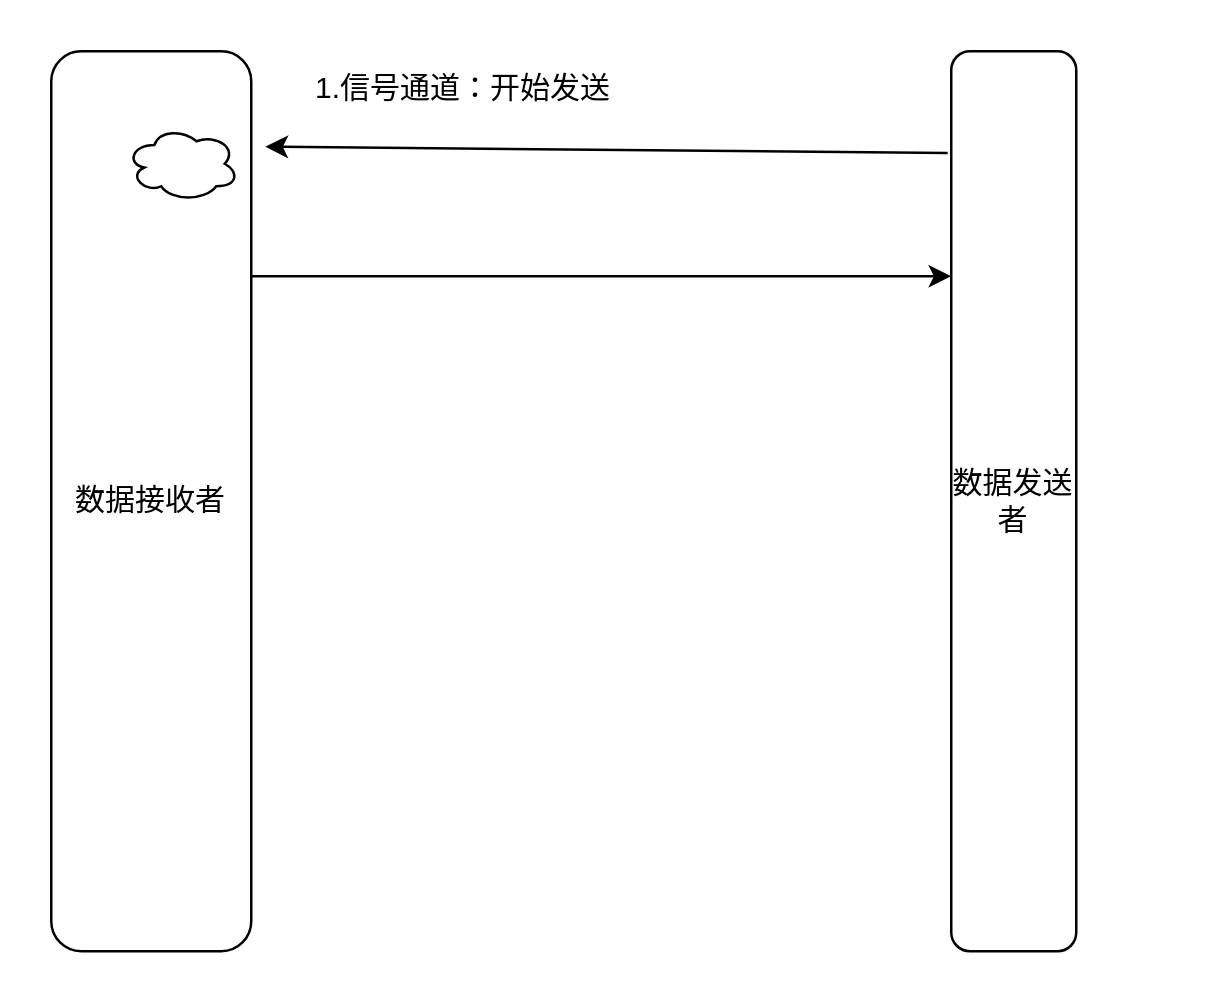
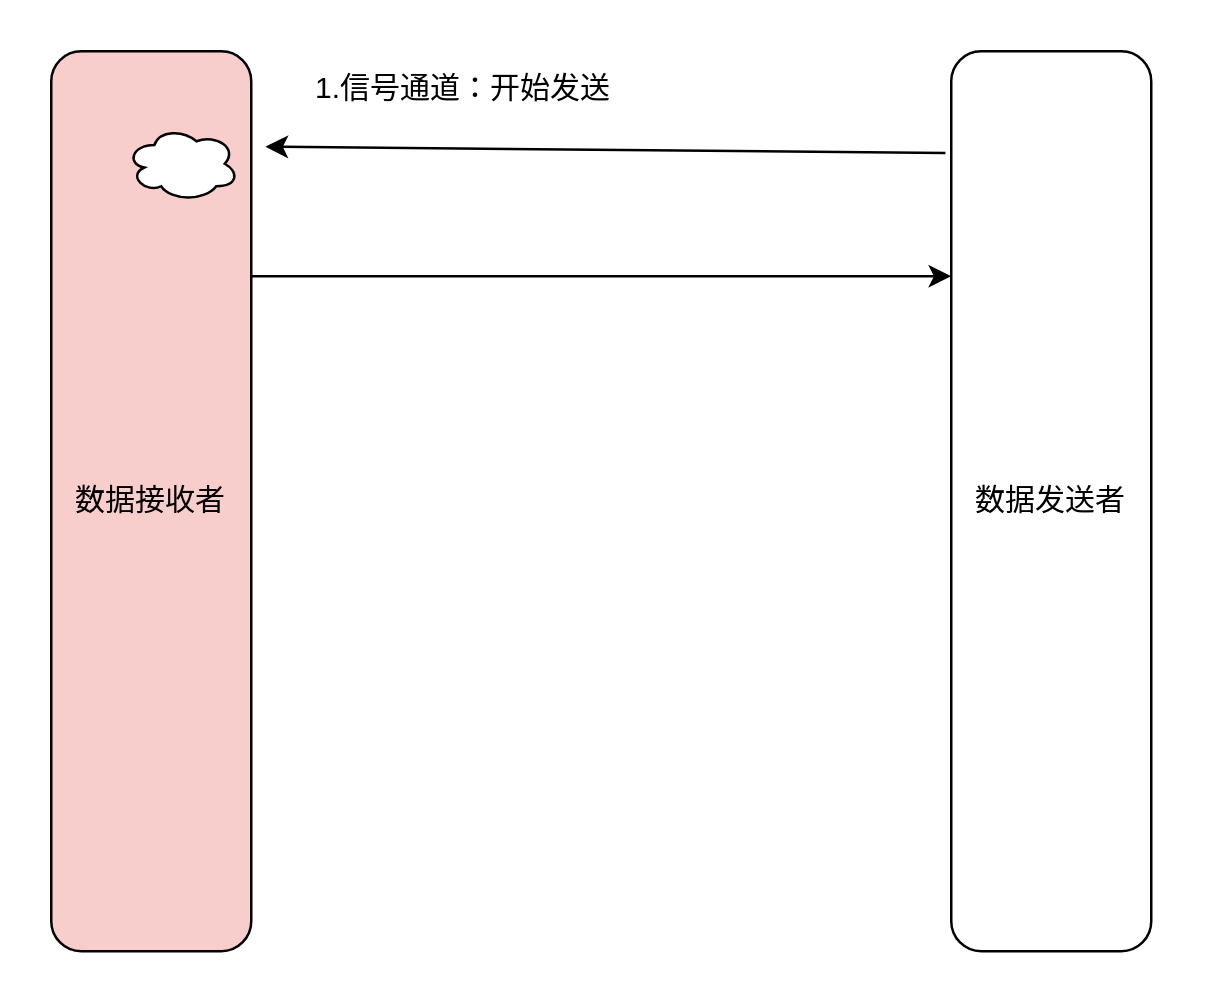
(151, 501) -> (151, 501)
(1014, 501) -> (1051, 501)
